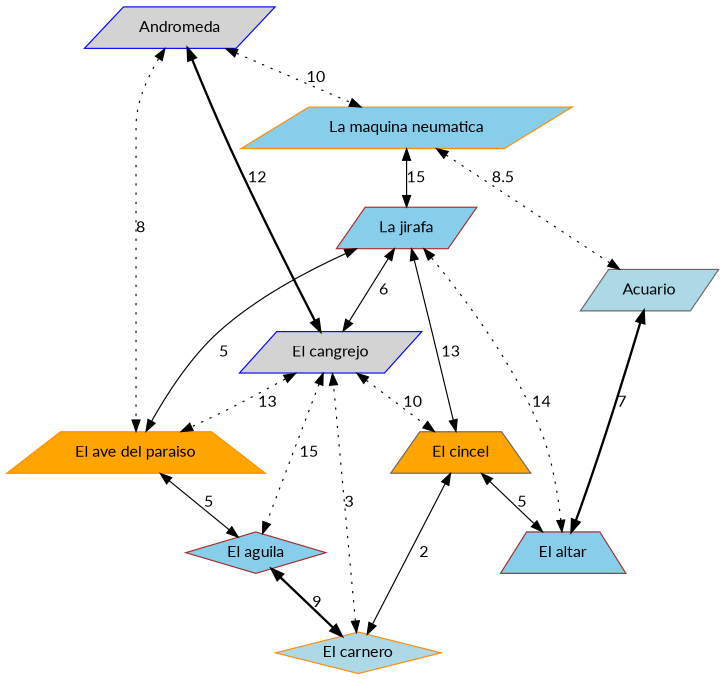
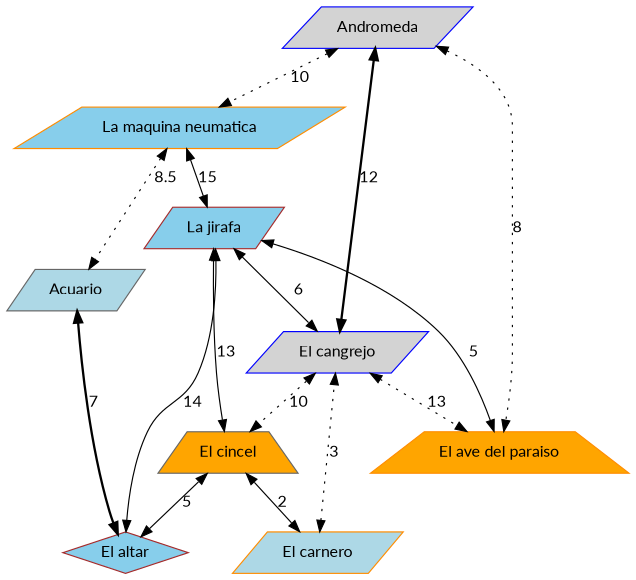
(516, 380) -> (182, 395)
(256, 553) -> none
(563, 553) -> (126, 553)
(358, 653) -> (318, 553)
